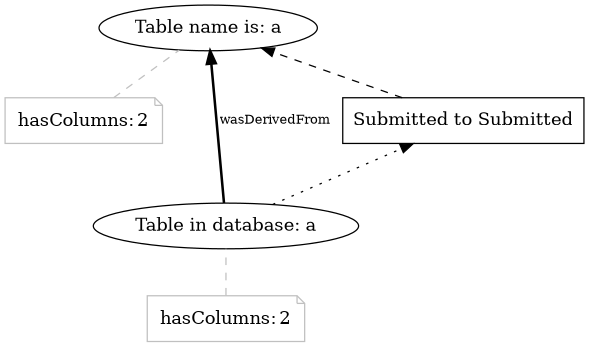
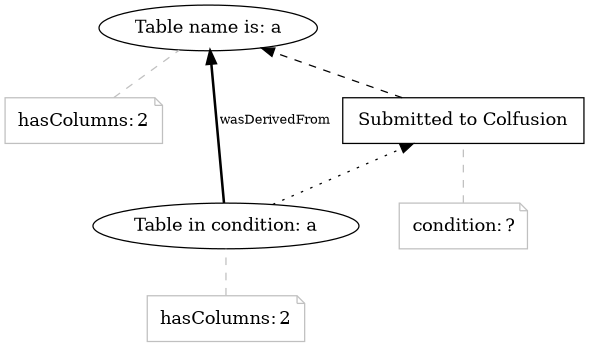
(463, 121) -> (463, 121)
(226, 226) -> (226, 226)
none -> (463, 226)
